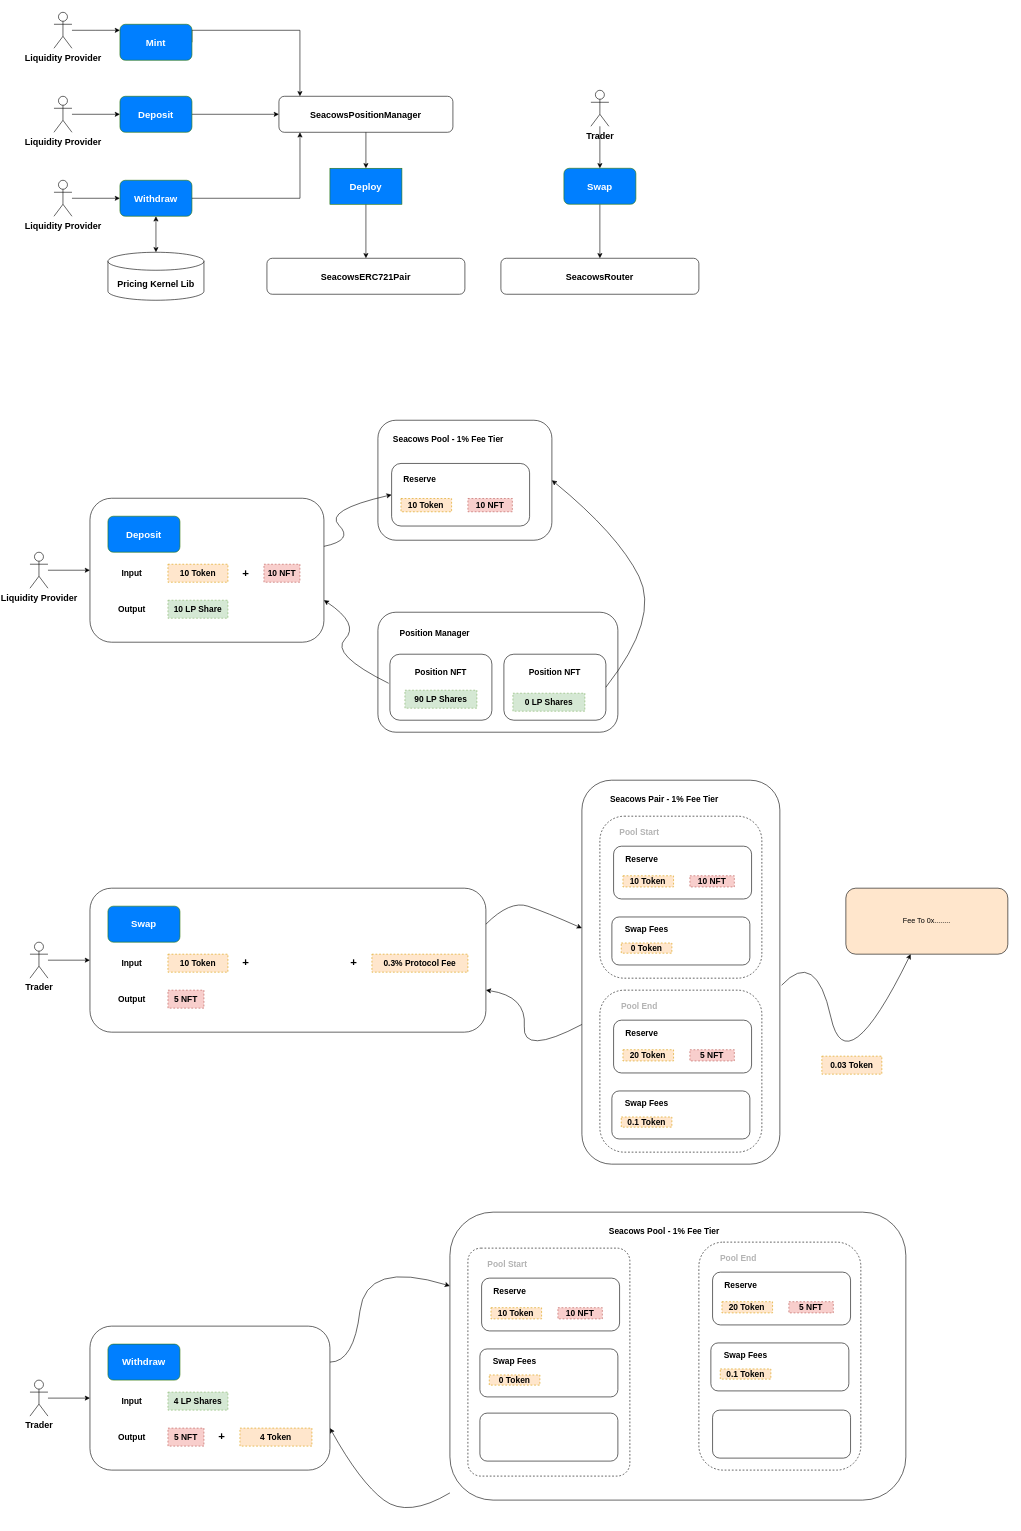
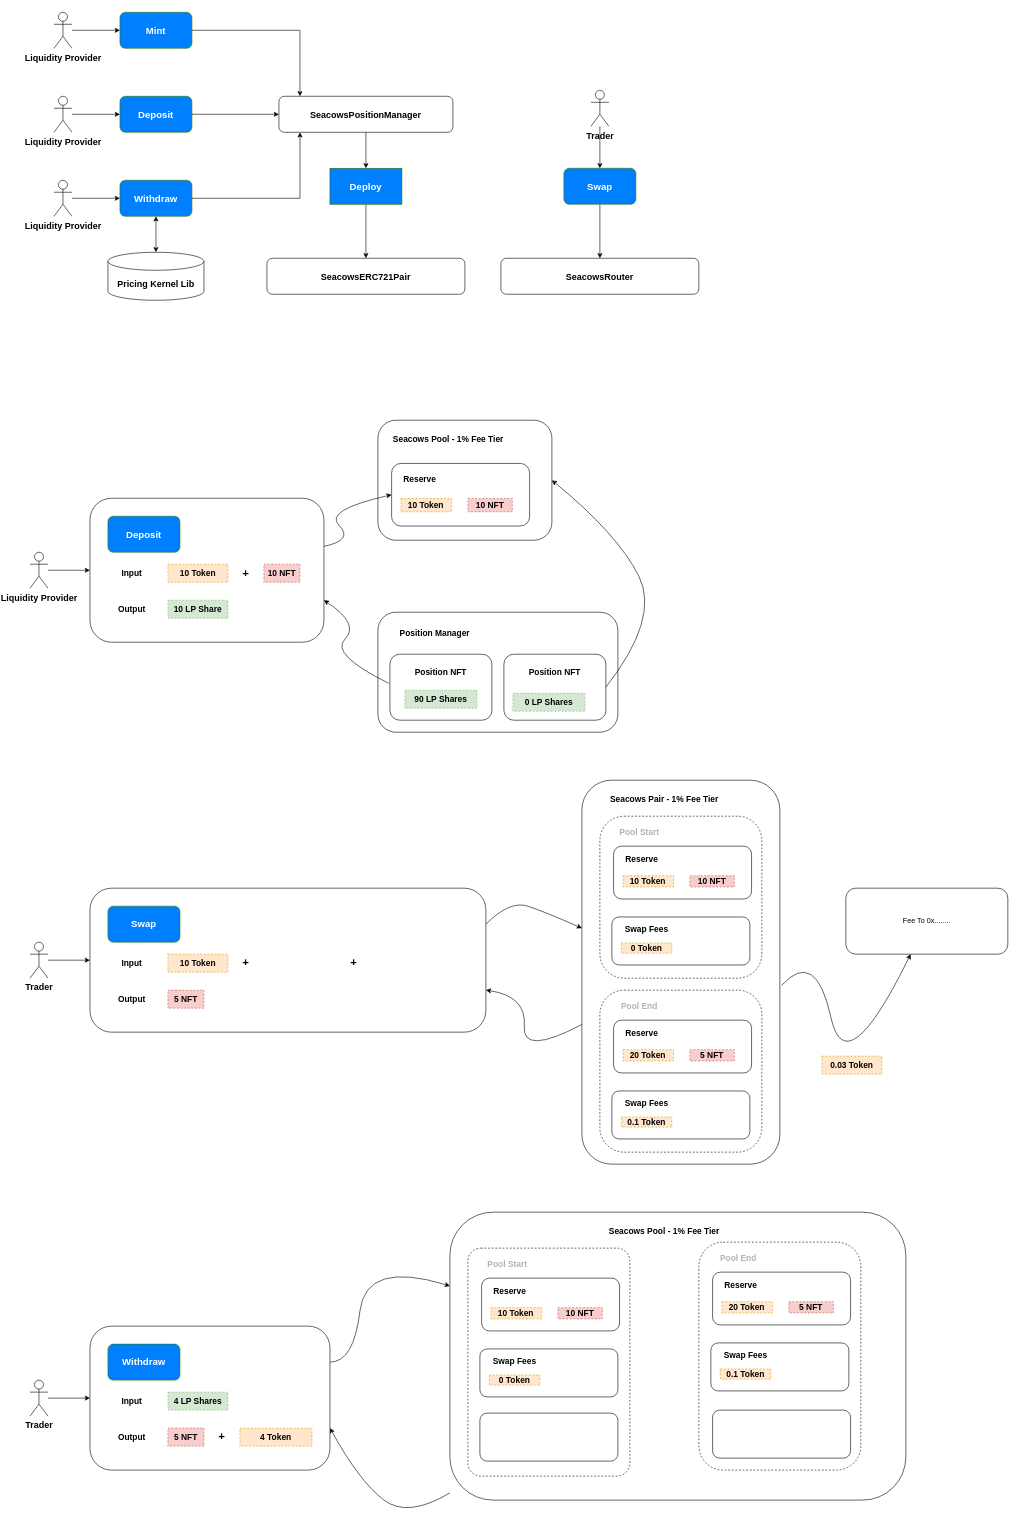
(156, 42) -> (156, 30)
(927, 921) -> (927, 921)
(420, 963) -> none
